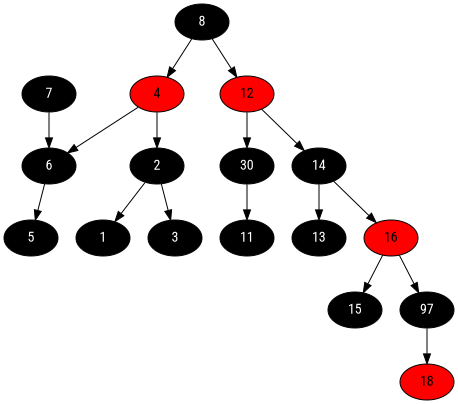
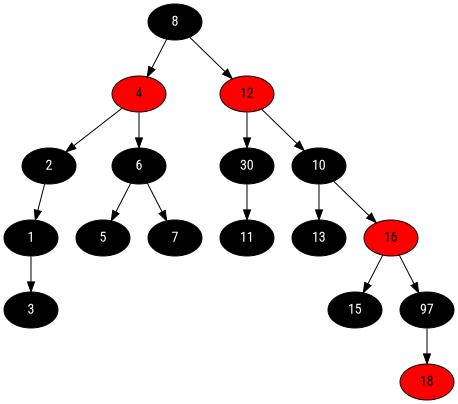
(49, 125) -> (155, 198)
(319, 166) -> (319, 166)
(165, 197) -> (31, 269)
